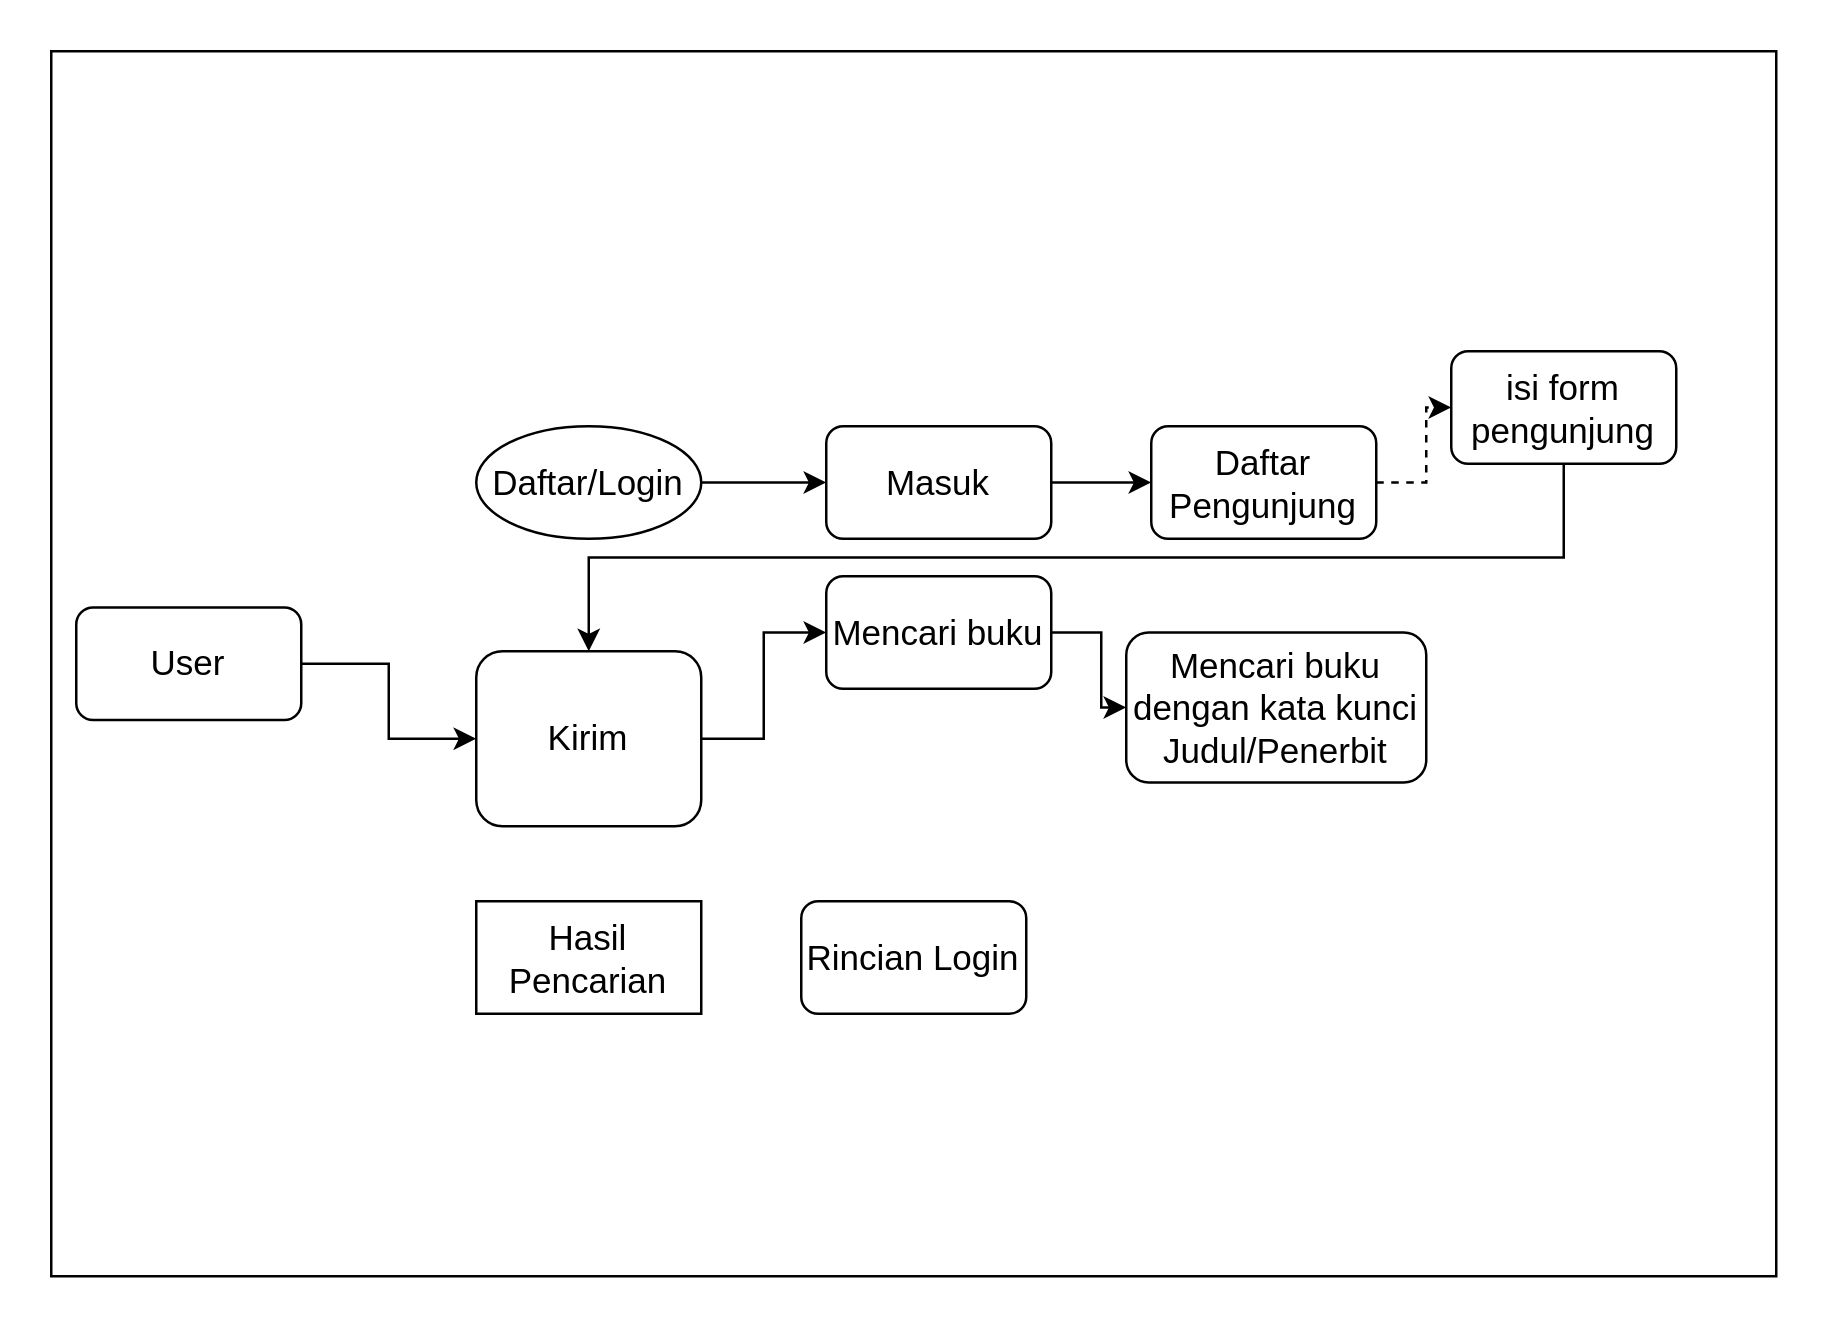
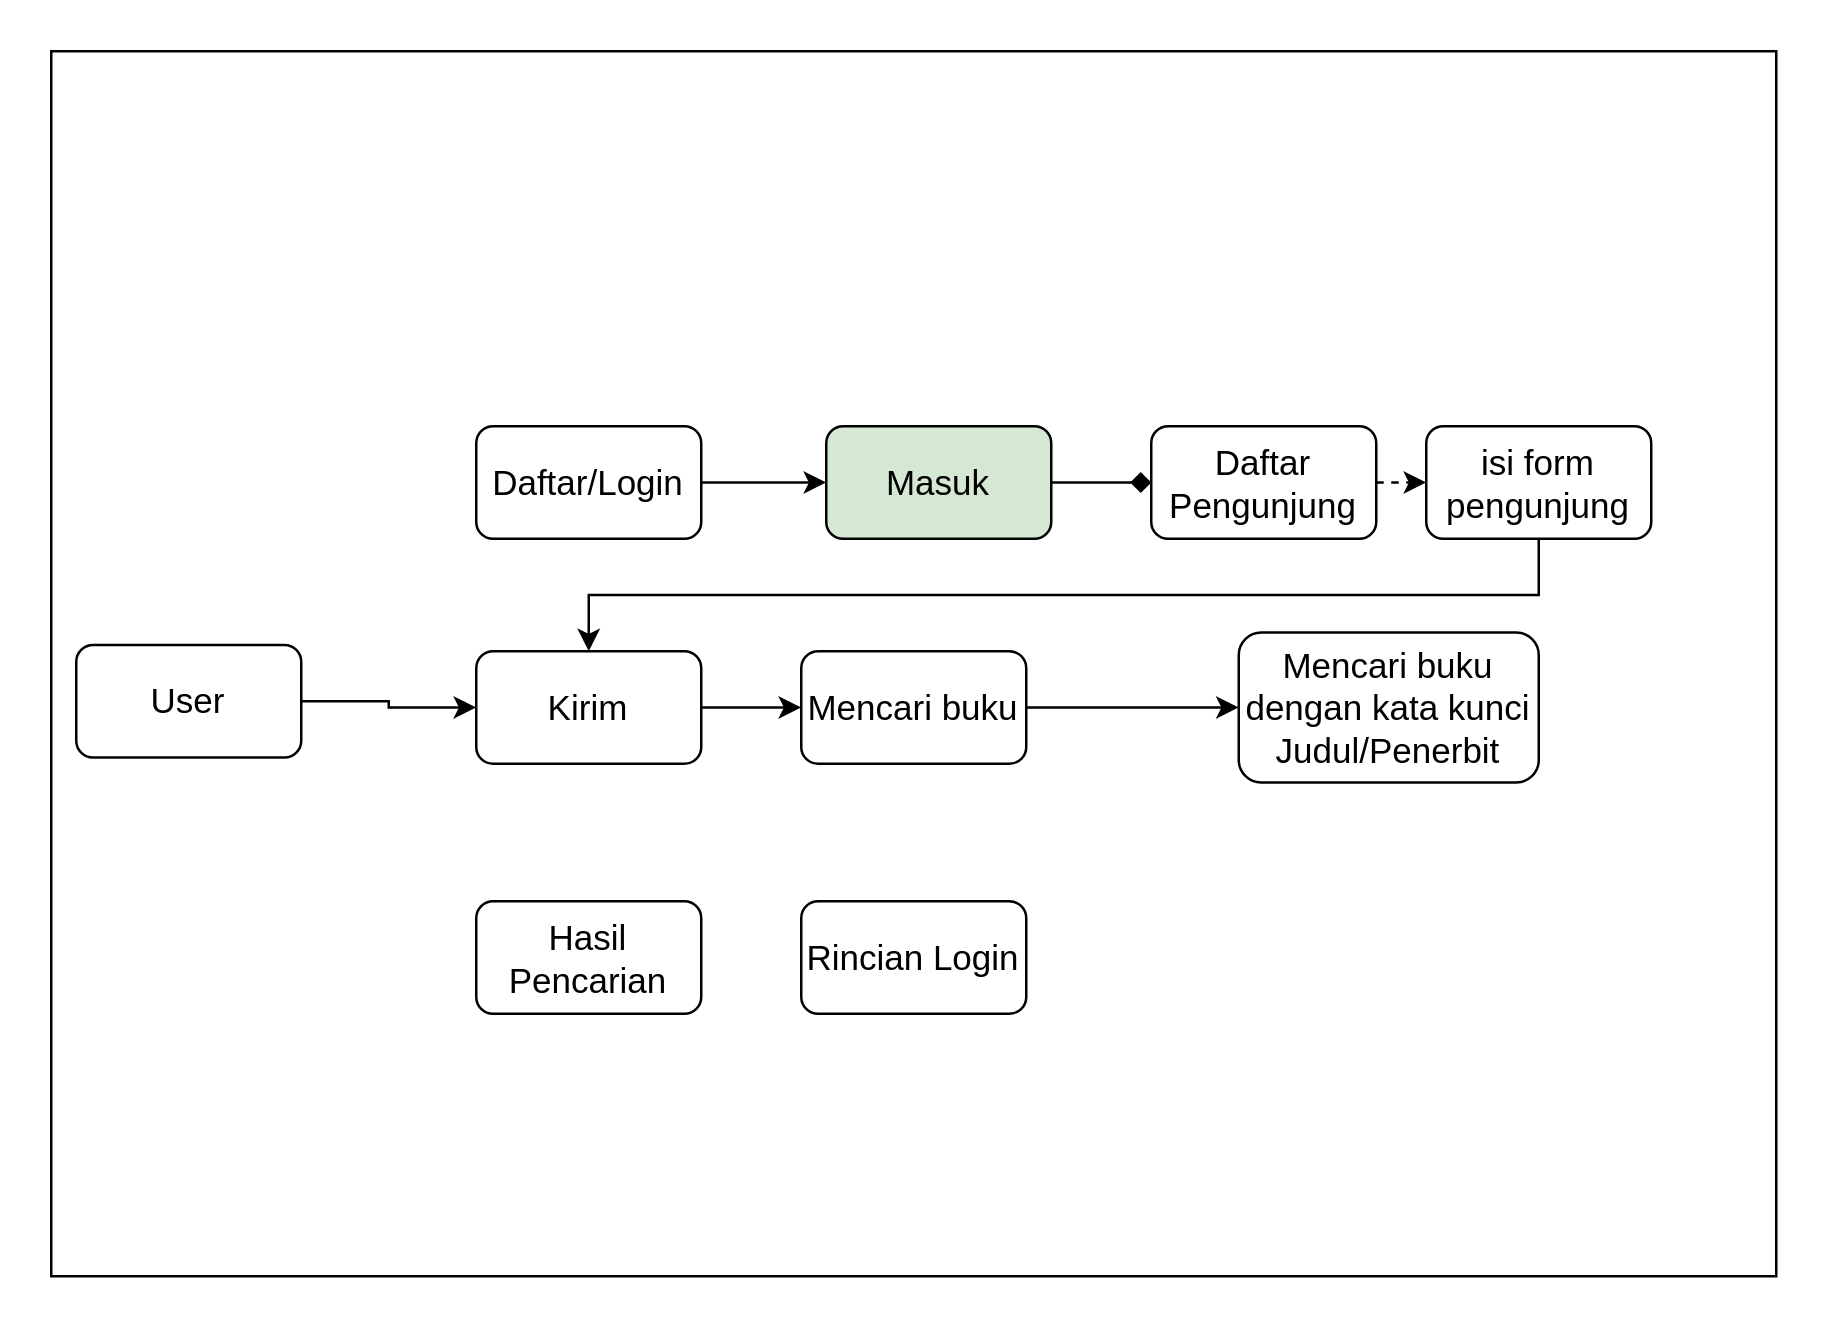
(1564, 408) -> (1539, 483)
(589, 483) -> (589, 483)
(939, 483) -> (939, 483)
(1132, 483) -> (1131, 483)
(939, 633) -> (914, 708)
(189, 664) -> (189, 701)
(1276, 708) -> (1389, 708)
(589, 739) -> (589, 708)
(589, 958) -> (589, 958)
